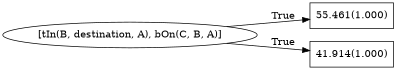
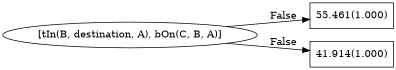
(284, 16) -> (284, 16)
(284, 42) -> (284, 42)
